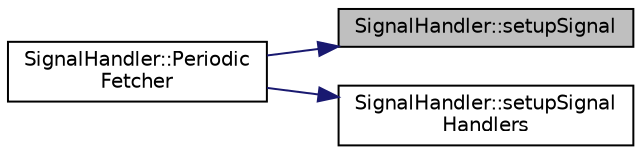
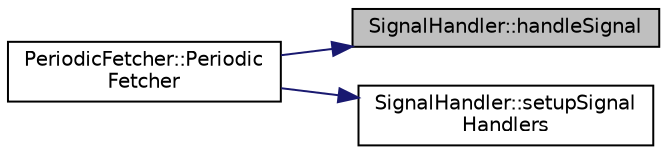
(486, 28) -> (506, 28)
(137, 72) -> (144, 72)
